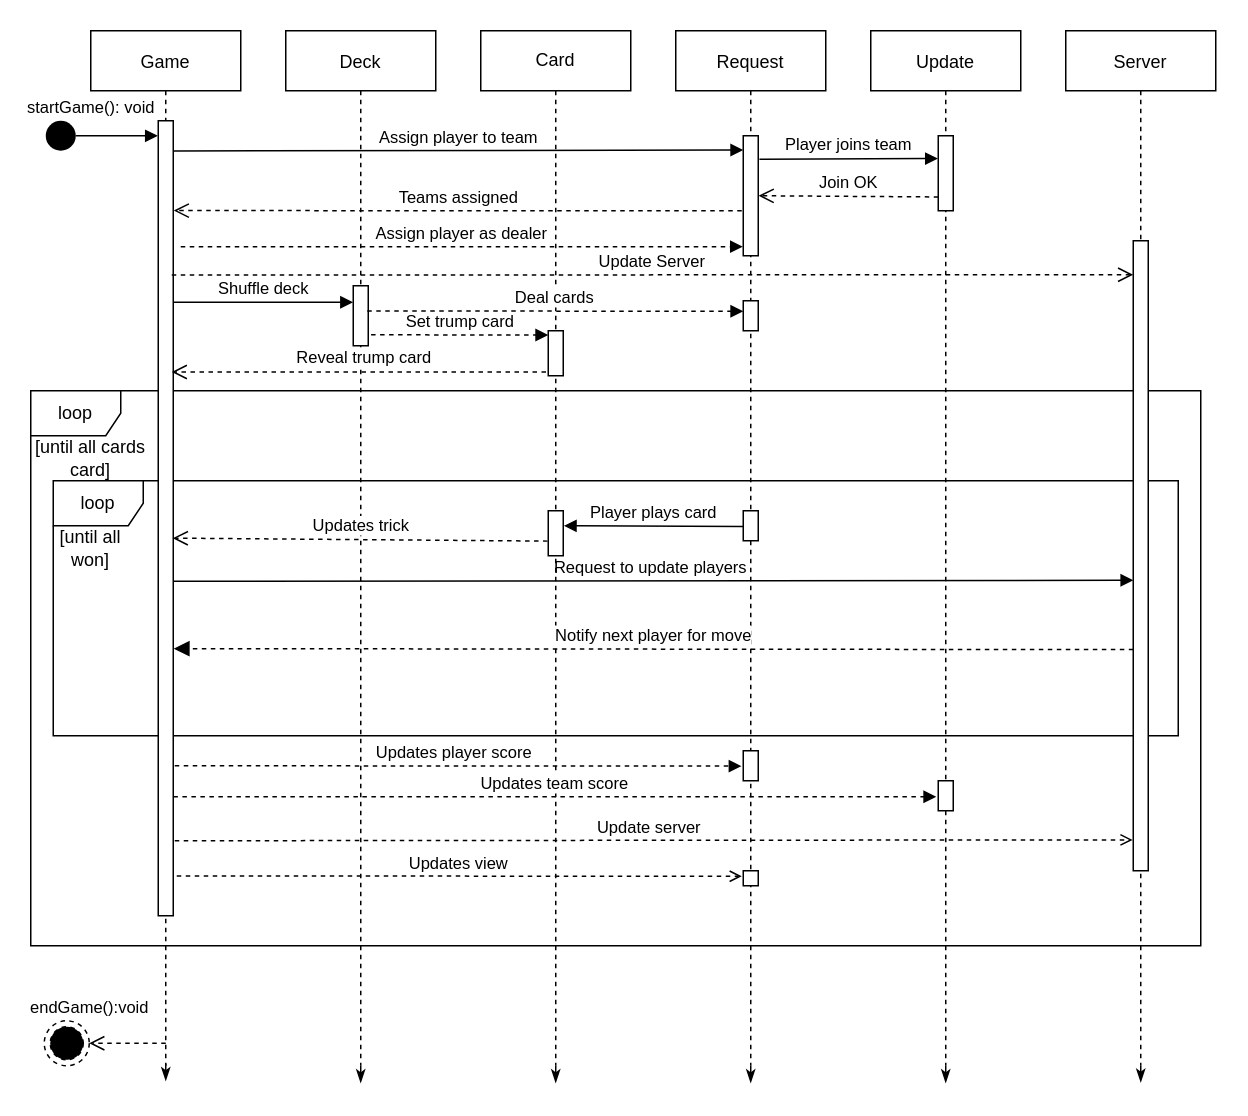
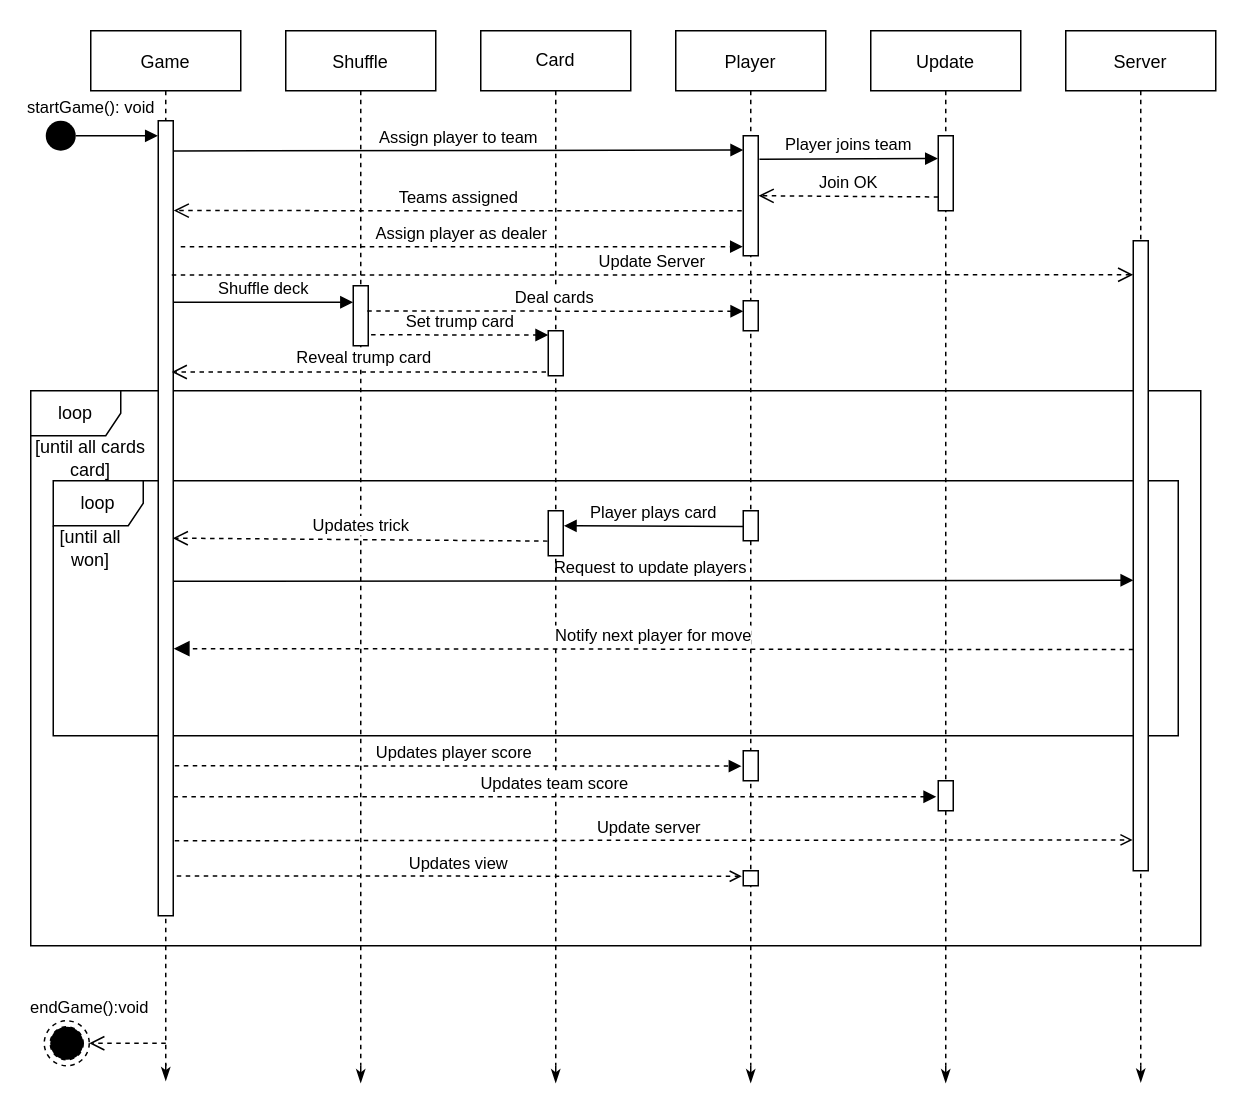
(360, 62) -> (360, 62)
(750, 62) -> (750, 62)
